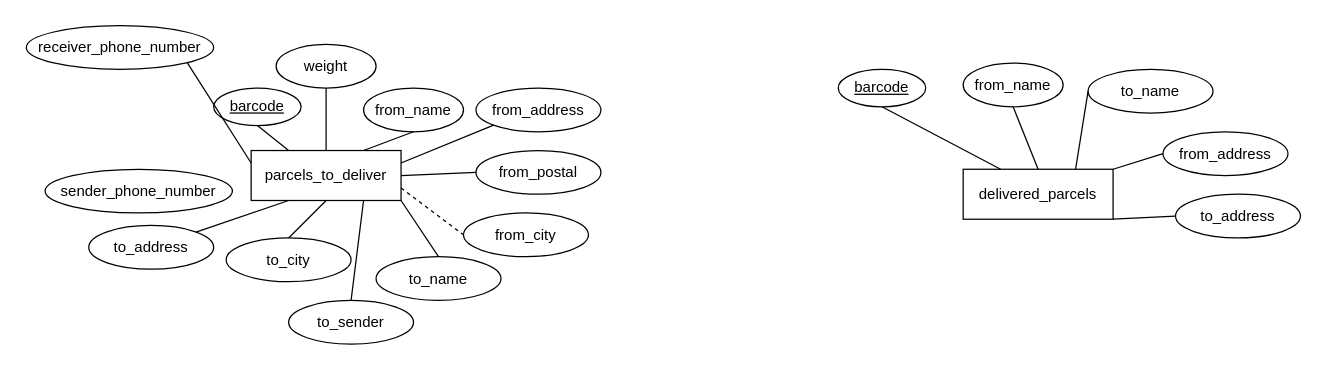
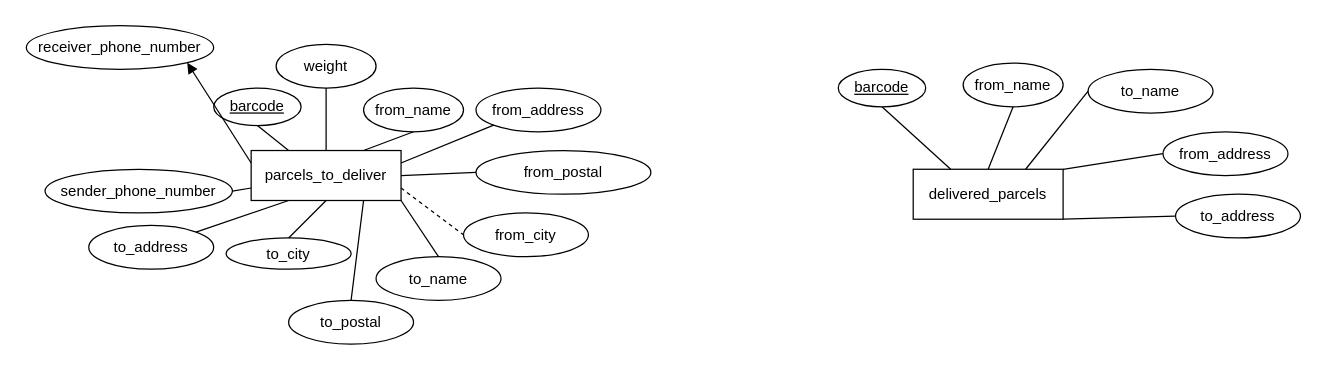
(190, 68) -> (193, 72)
(538, 173) -> (563, 173)
none -> (242, 190)
(1038, 194) -> (988, 194)
(288, 260) -> (288, 254)
(351, 323) -> (351, 323)
